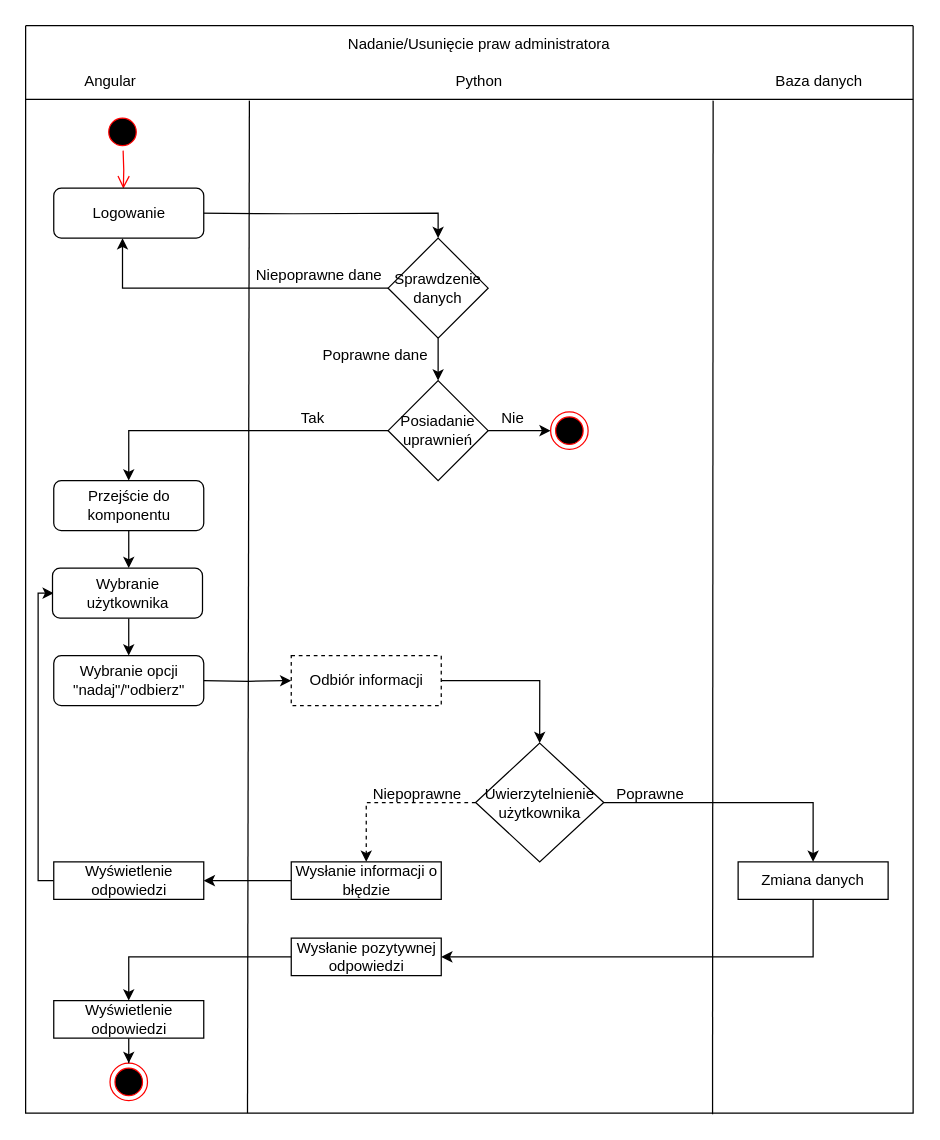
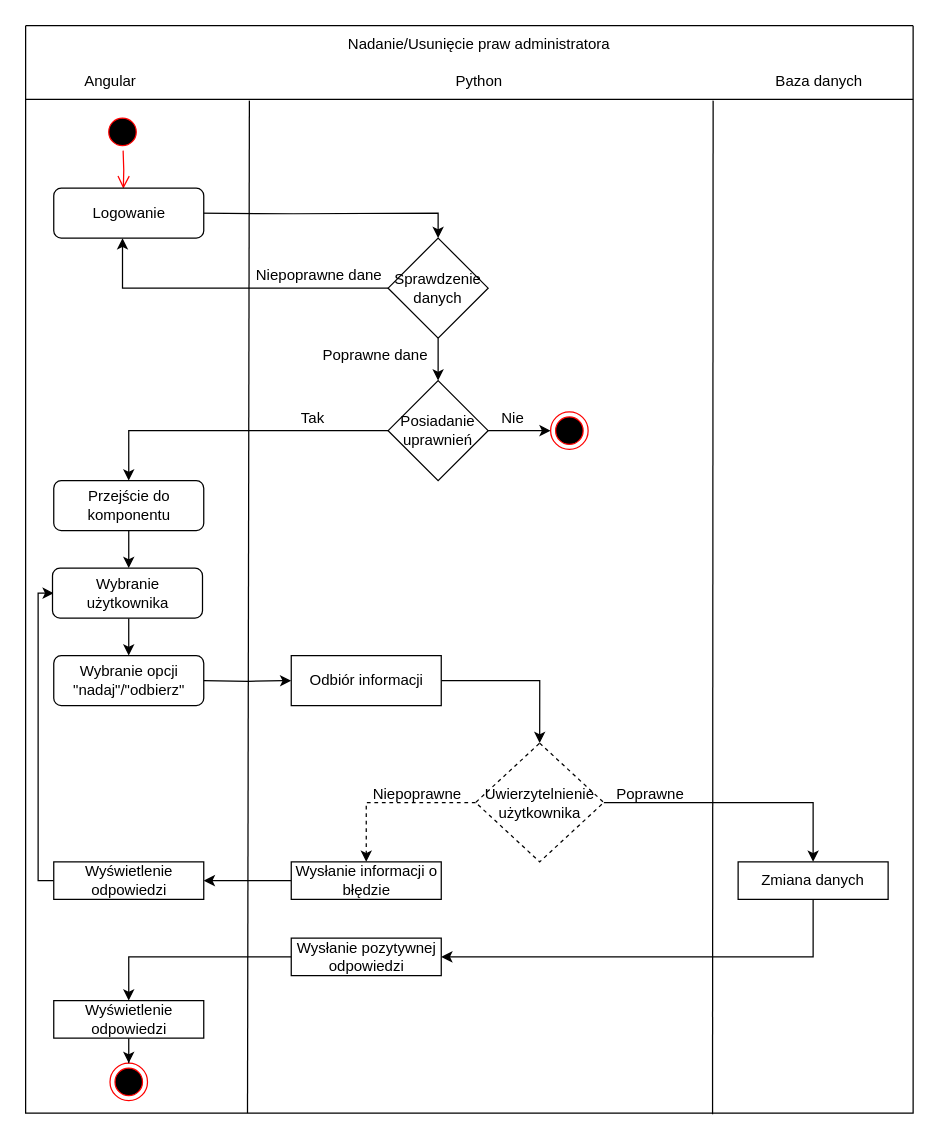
(366, 681) -> (366, 681)
(540, 803) -> (540, 803)
